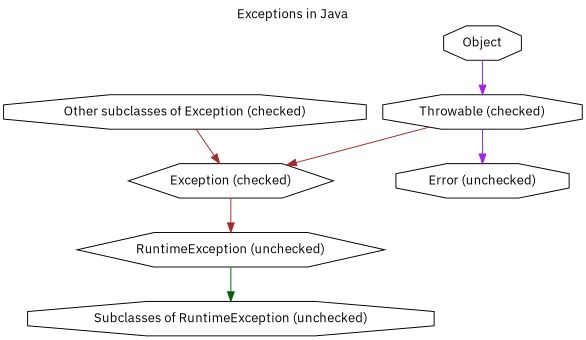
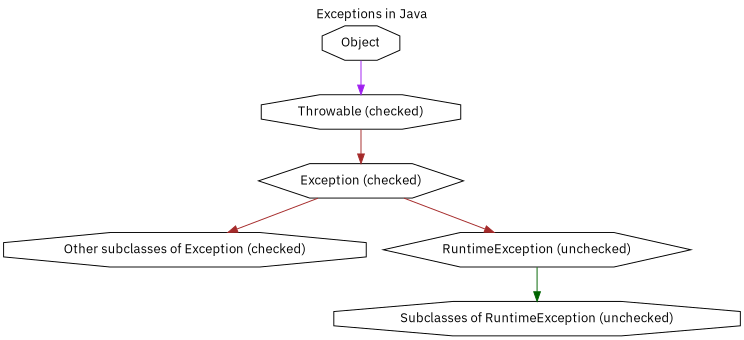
(205, 143) -> (278, 214)
(483, 181) -> none
